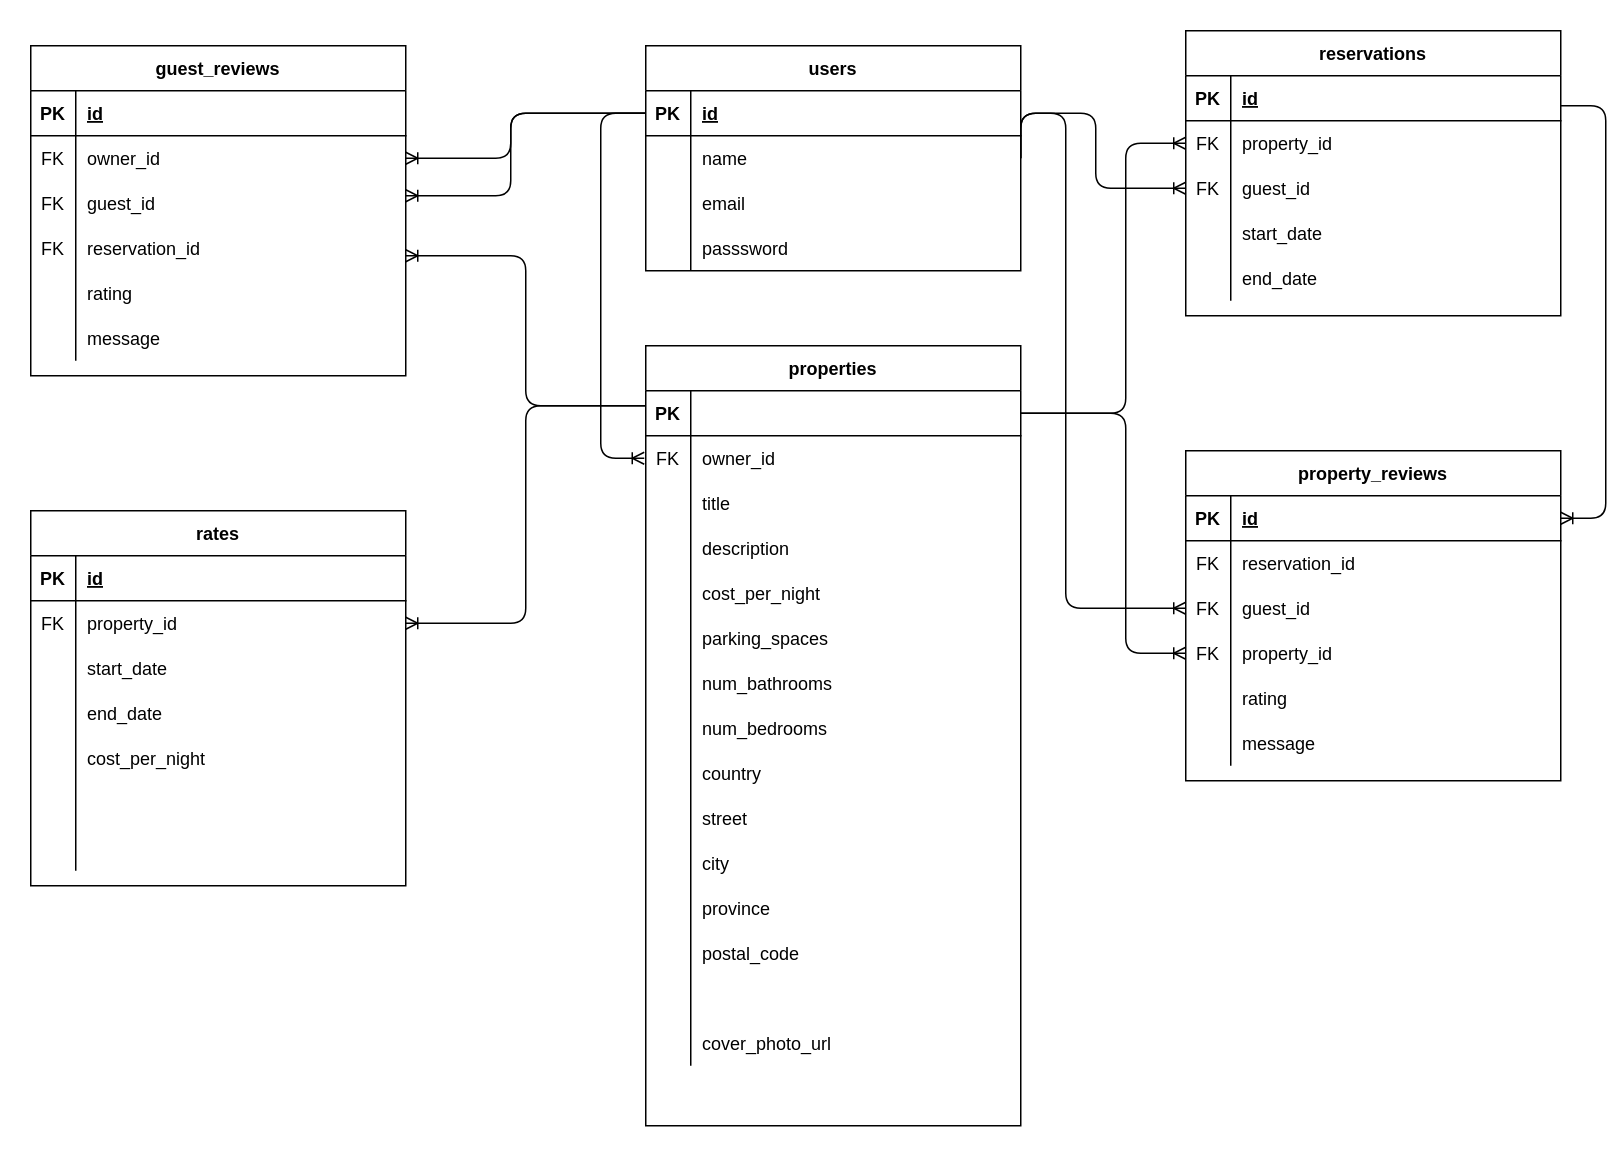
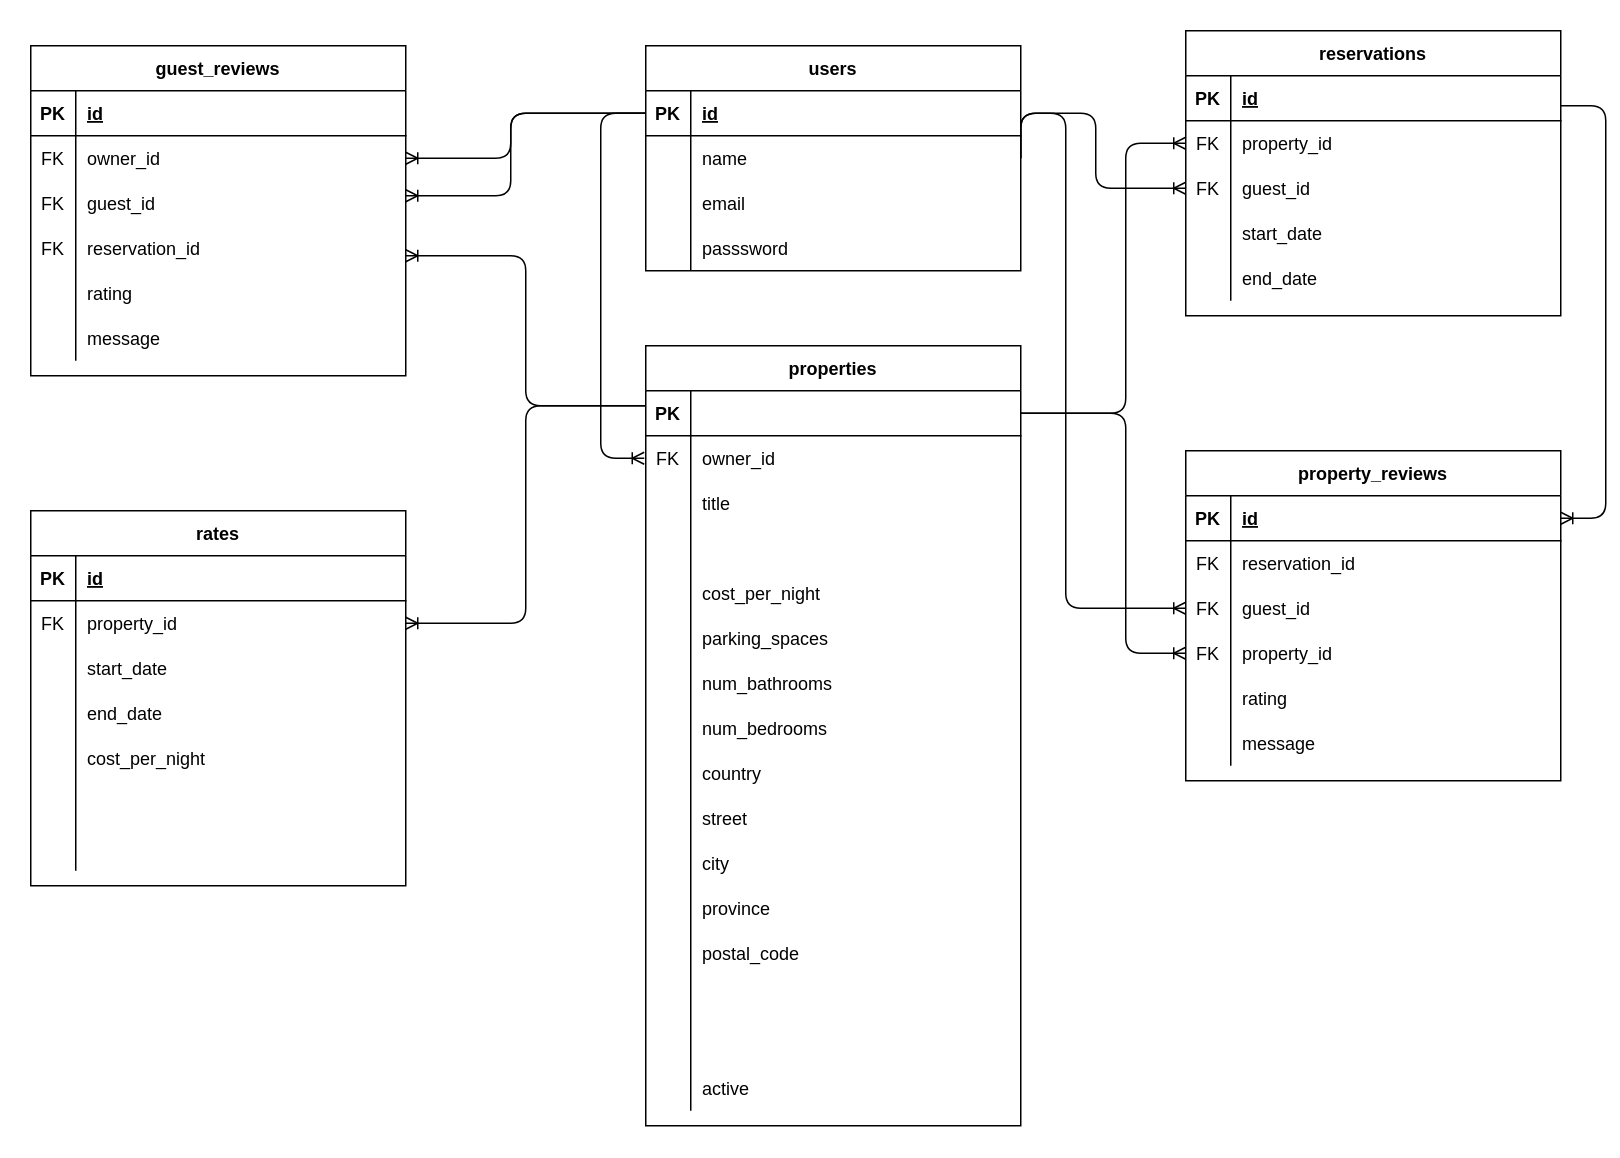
(856, 548) -> none
(856, 1043) -> none
none -> (856, 1088)
